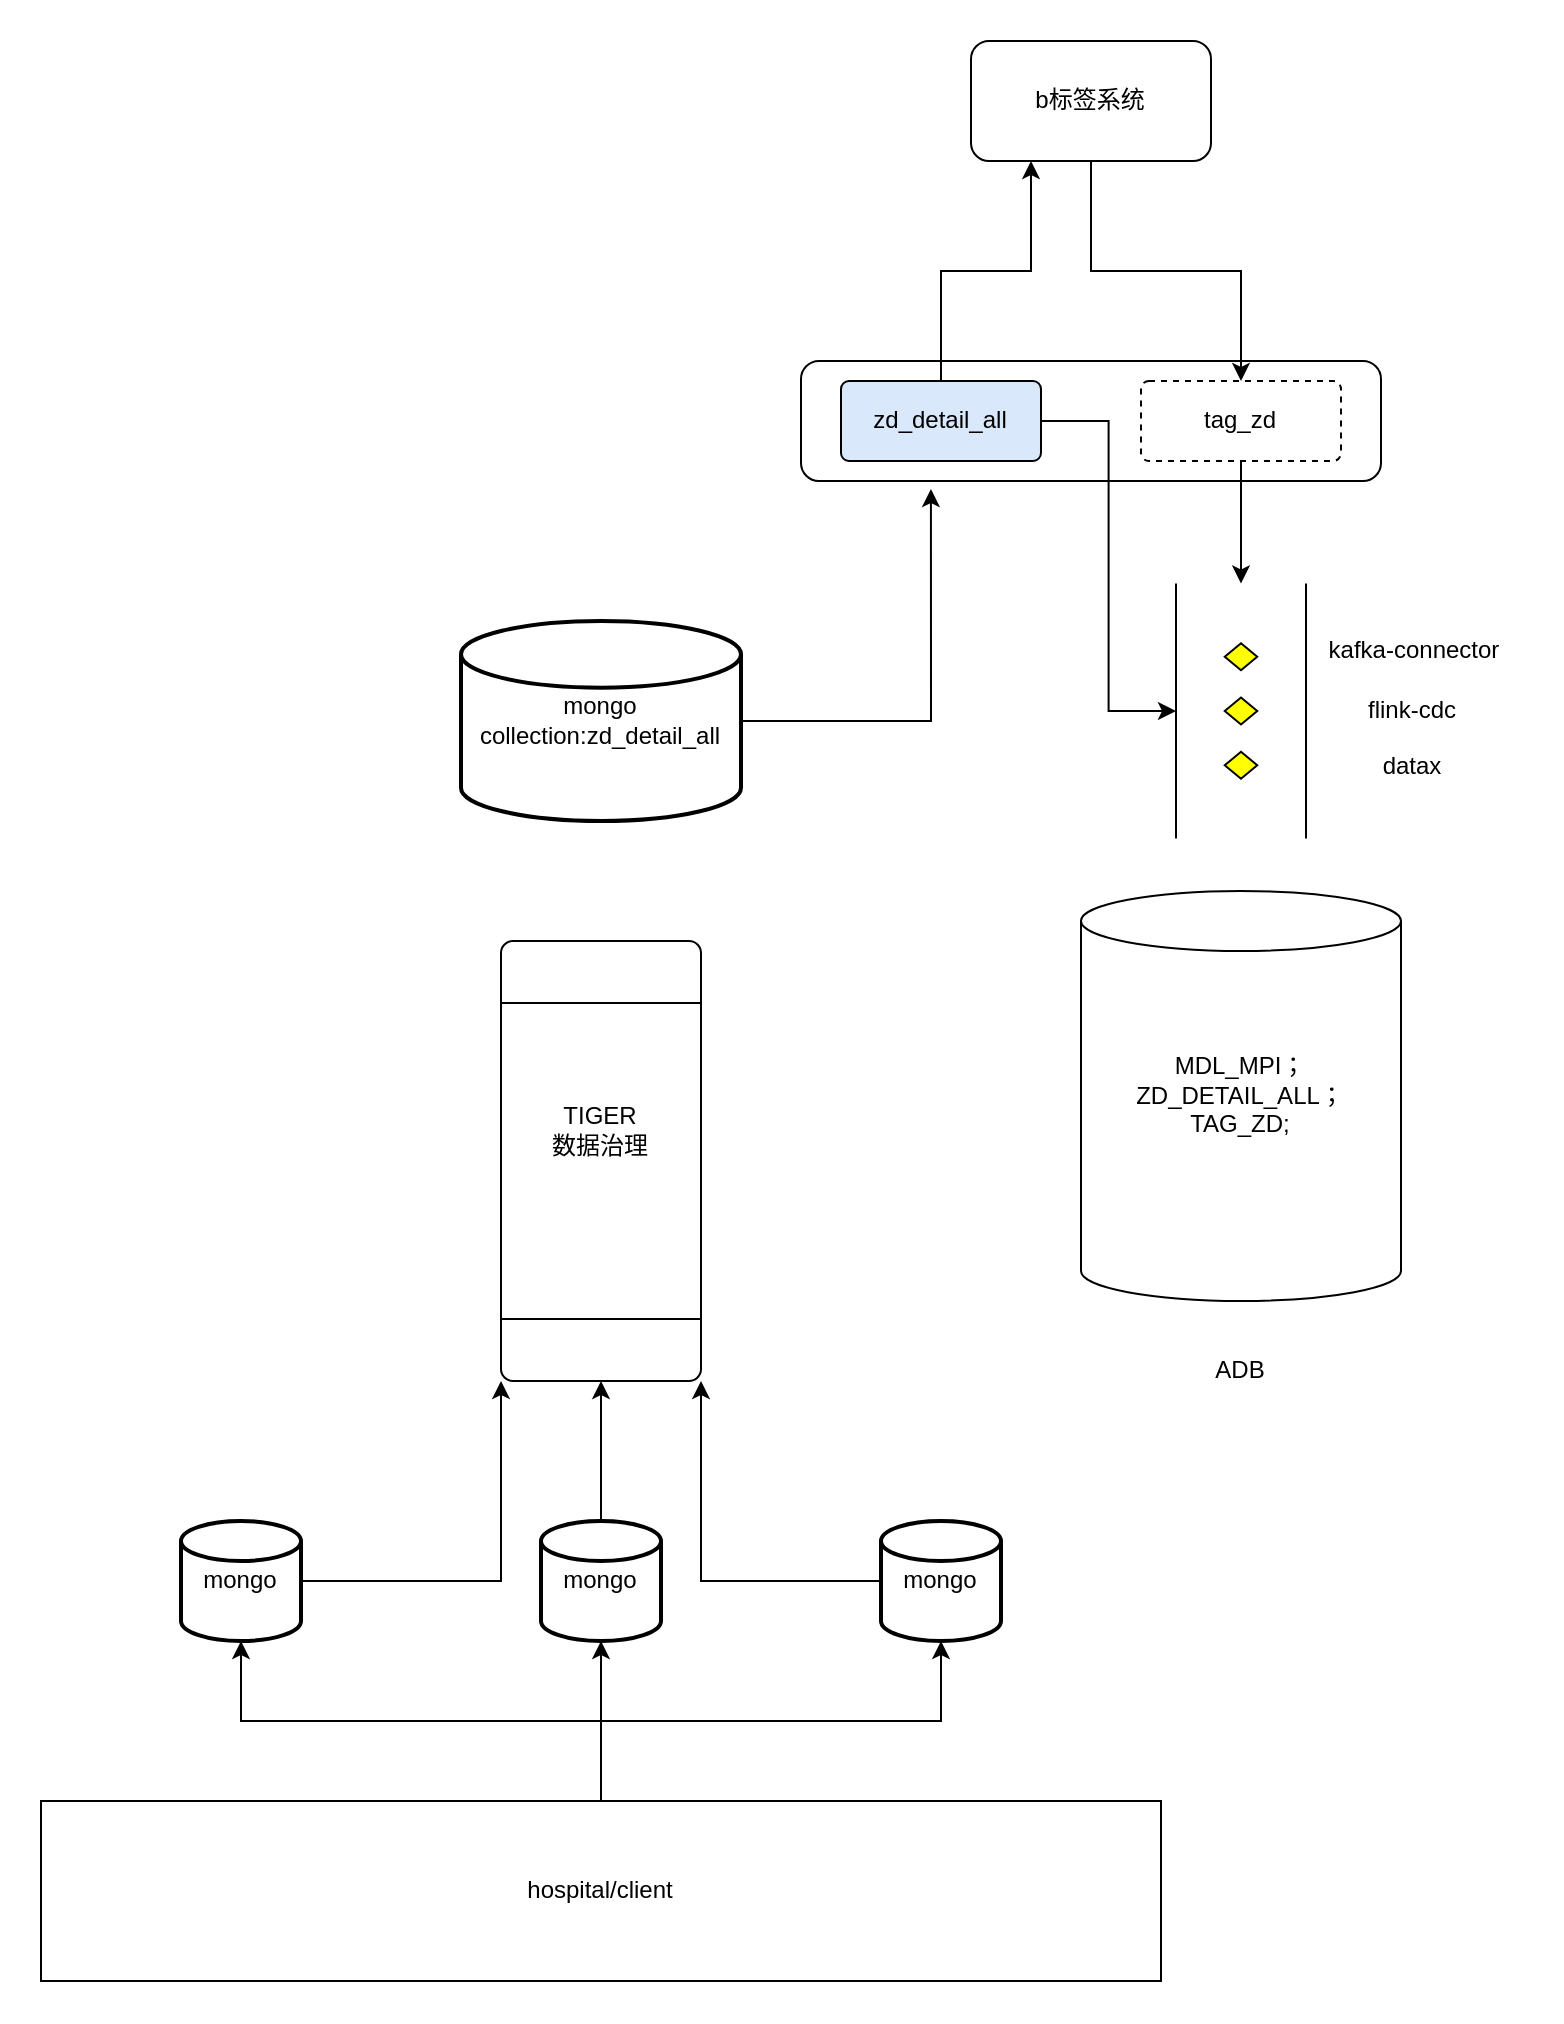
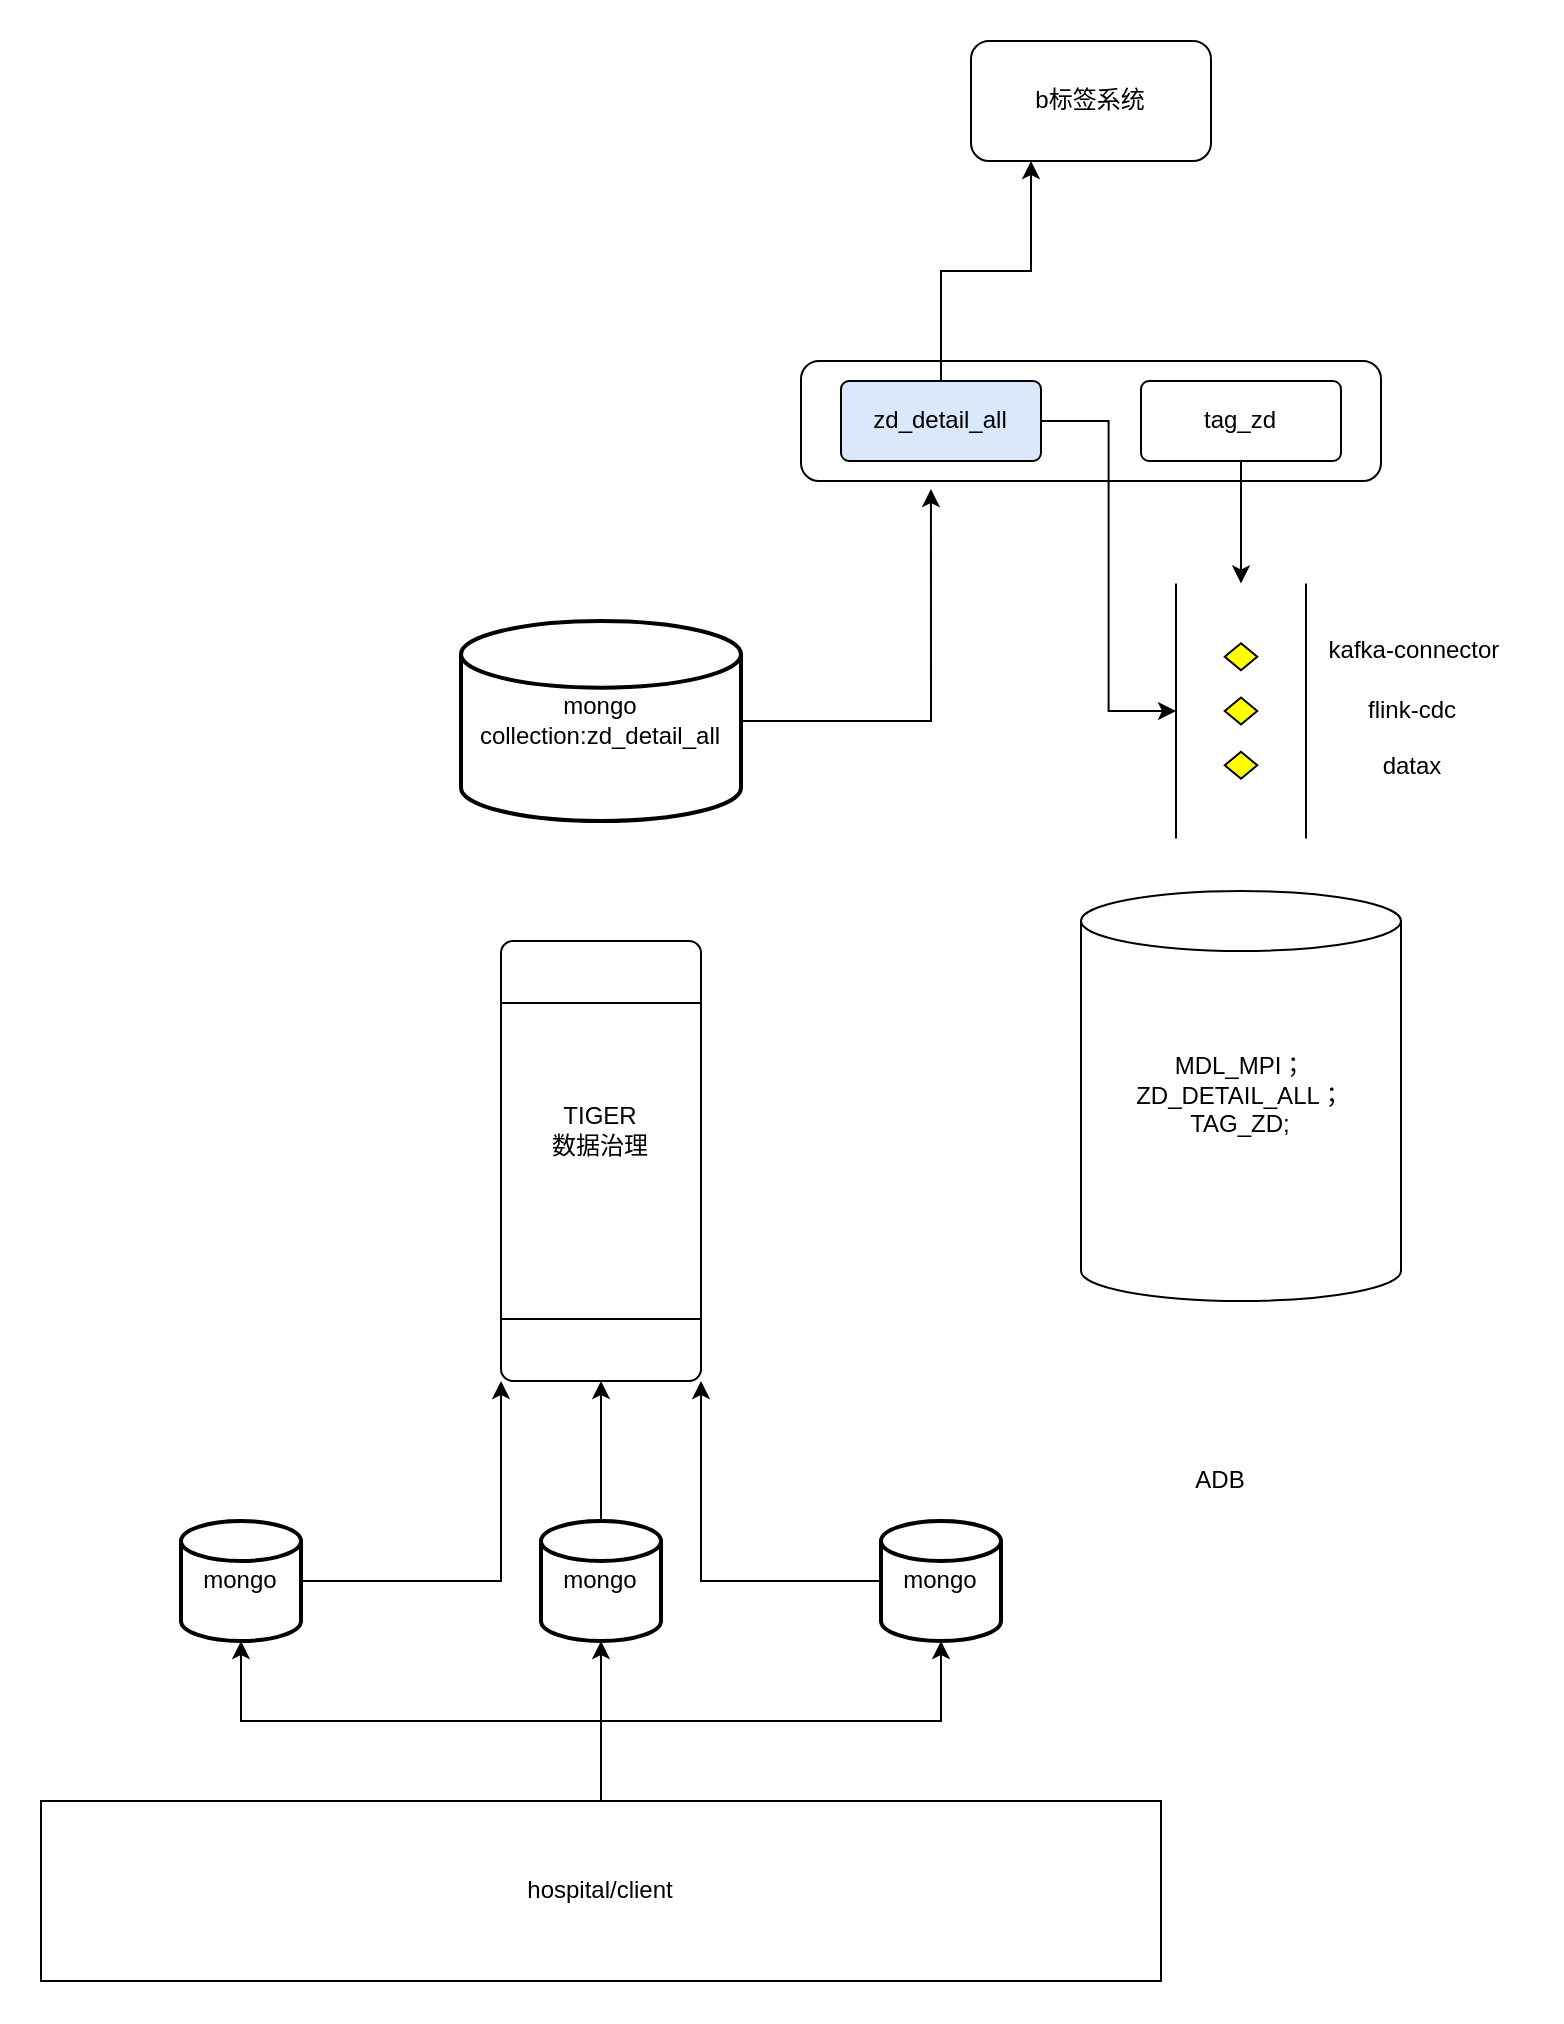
(1159, 271) -> none
(1241, 421) -> (1241, 421)
(1241, 1371) -> (1221, 1481)
